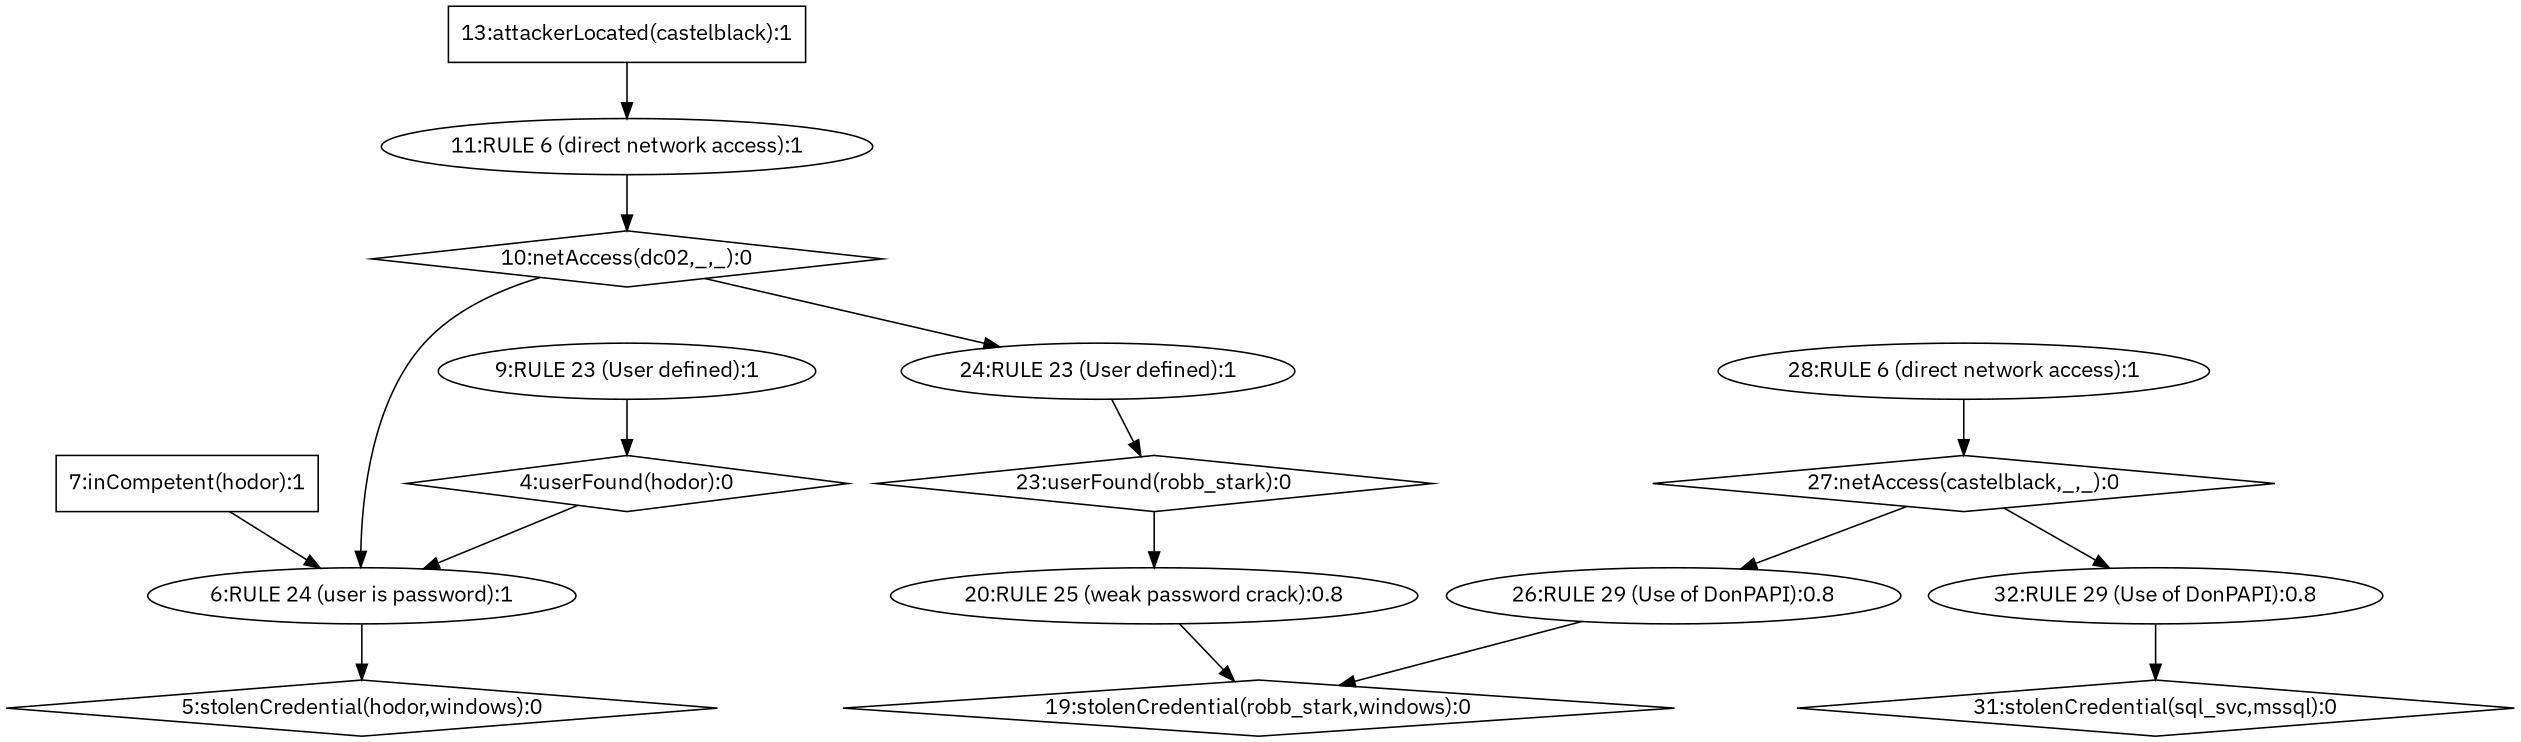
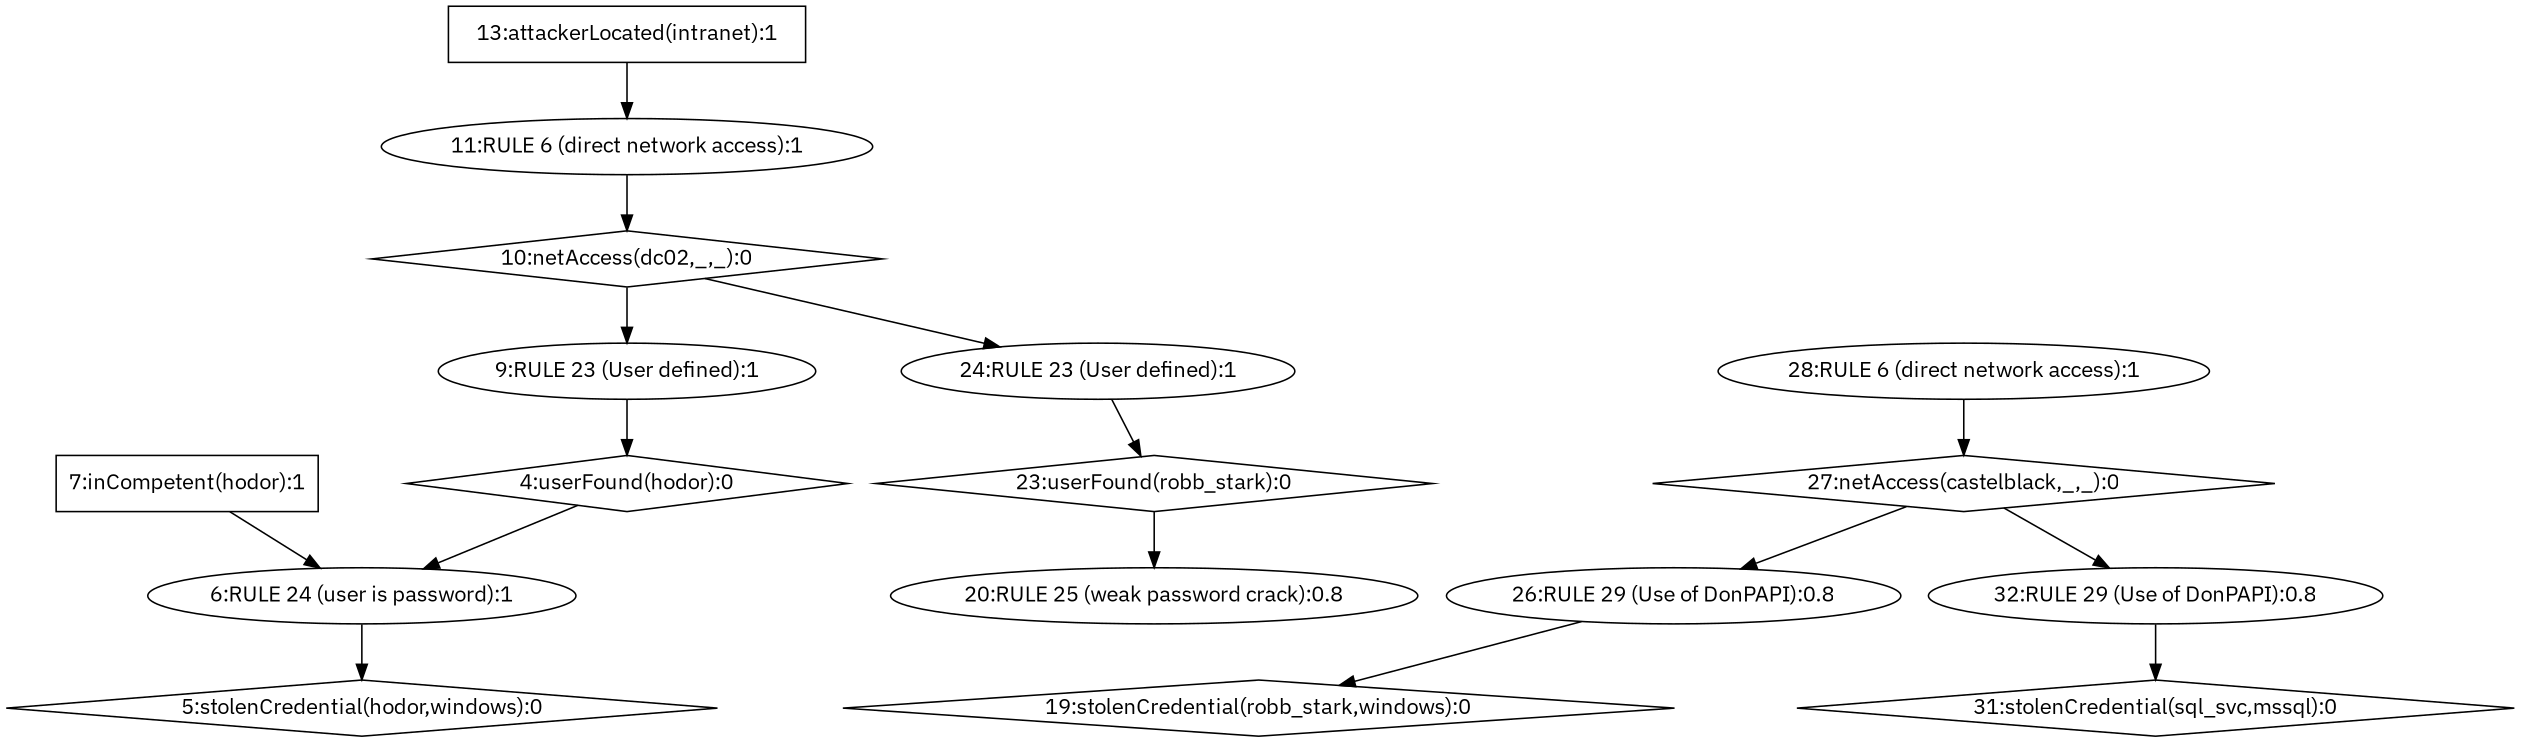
(627, 34) -> (627, 34)
(400, 379) -> (627, 307)
(1201, 647) -> none
